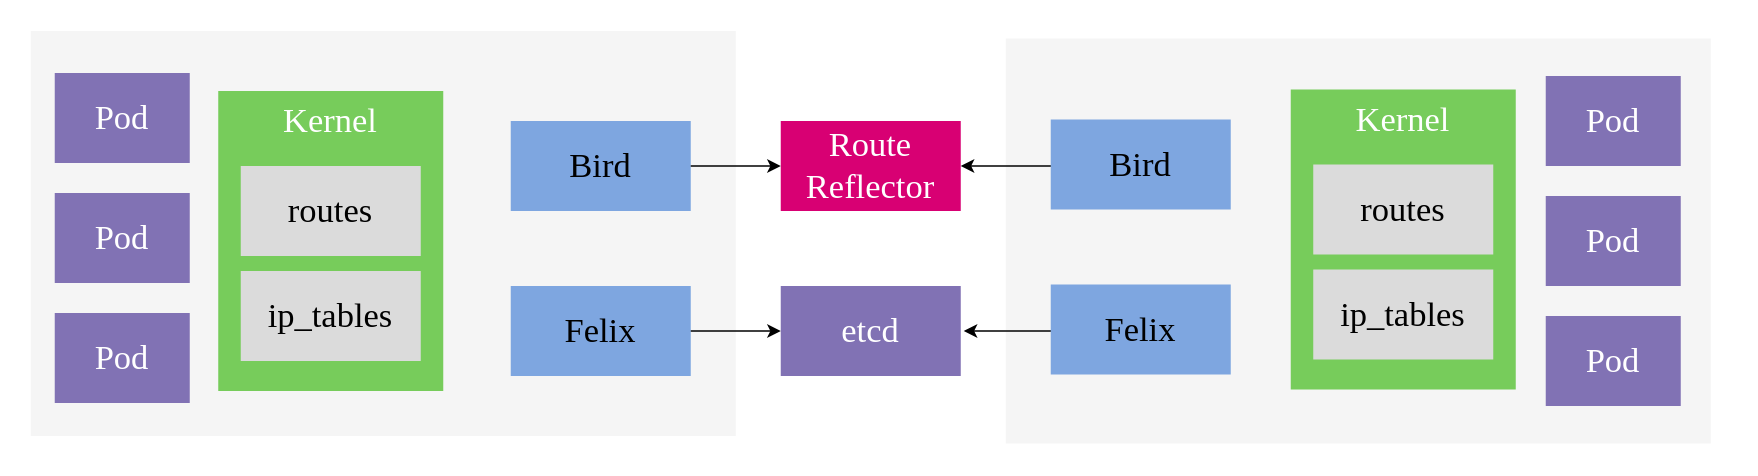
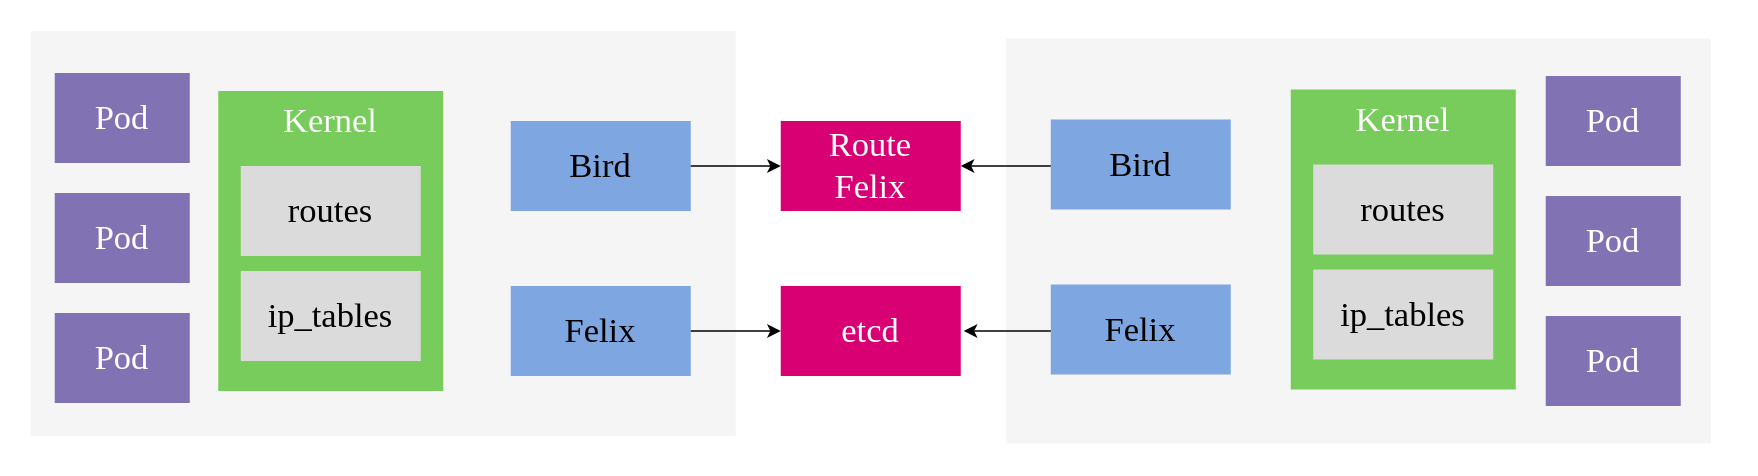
(871, 166) -> (871, 166)
(871, 331) -> (871, 331)
